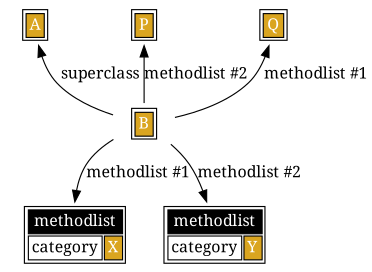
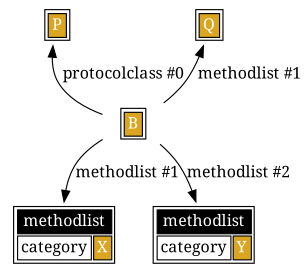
(35, 25) -> none
(196, 74) -> (121, 74)
